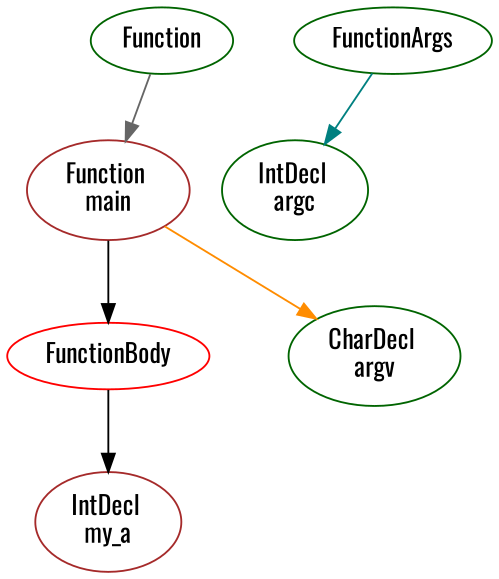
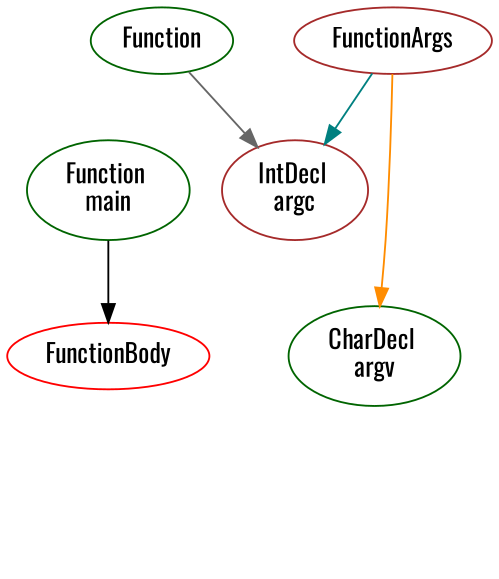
(393, 41) -> (393, 41)
(141, 99) -> (217, 103)
(108, 190) -> (108, 190)
(295, 190) -> (295, 190)
(233, 268) -> (389, 181)
(108, 522) -> none
